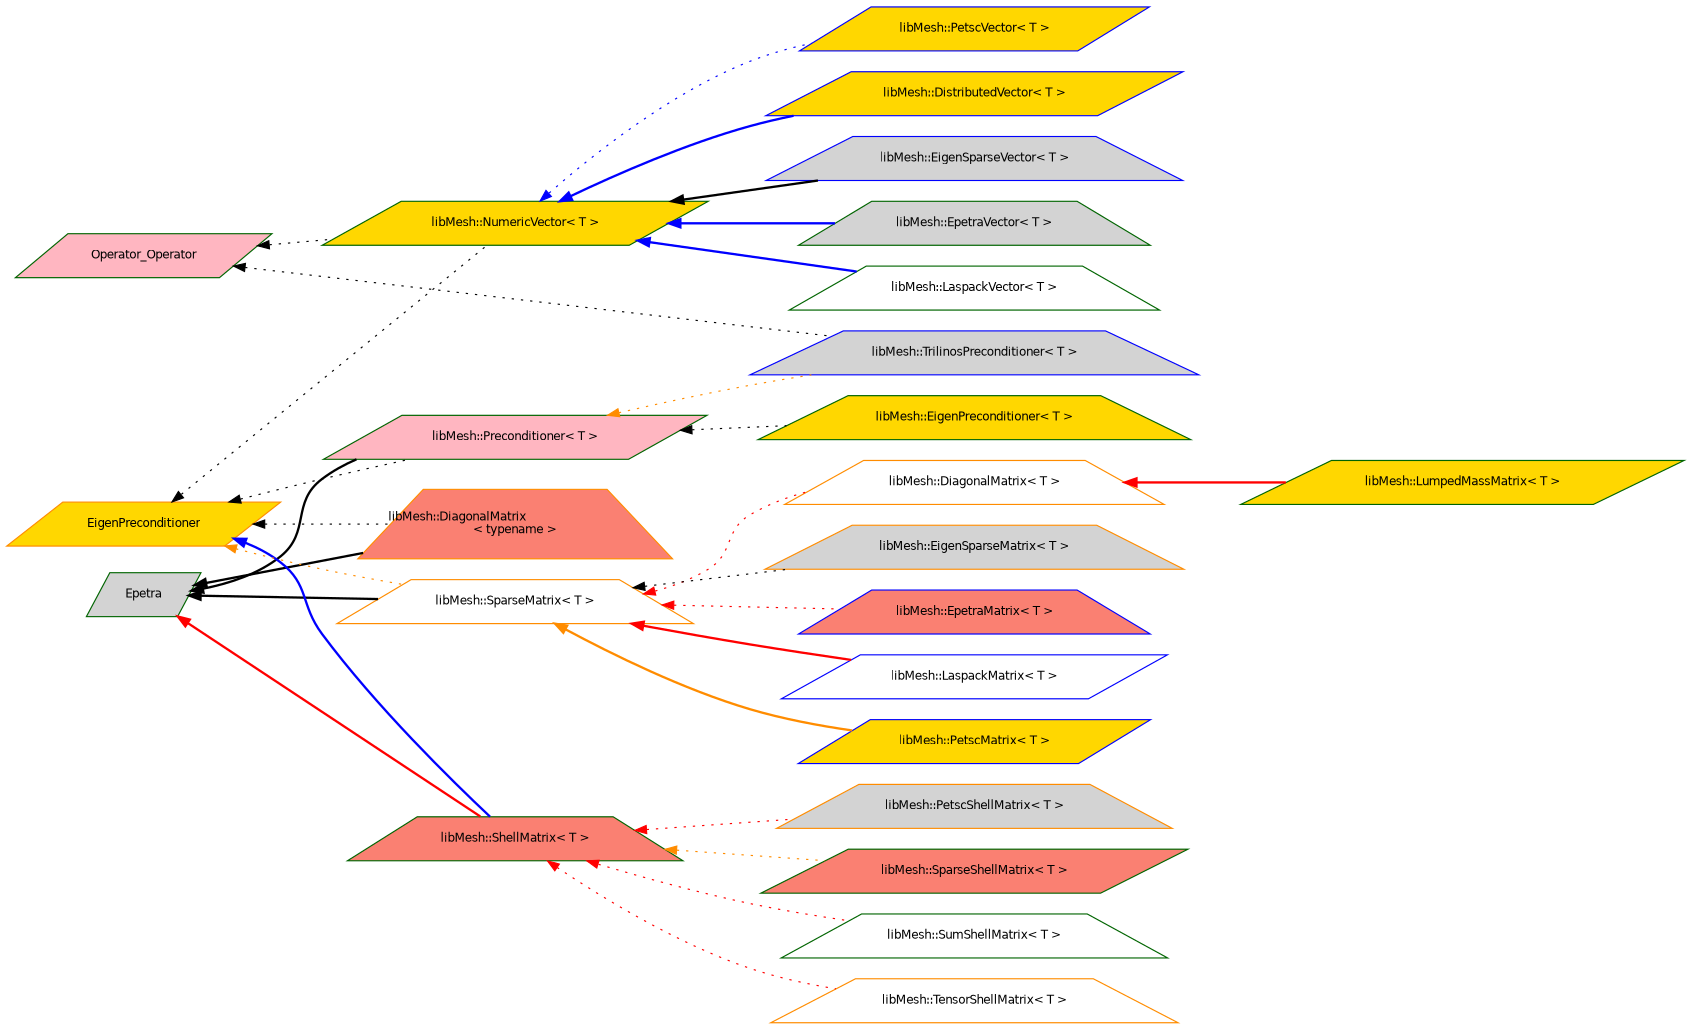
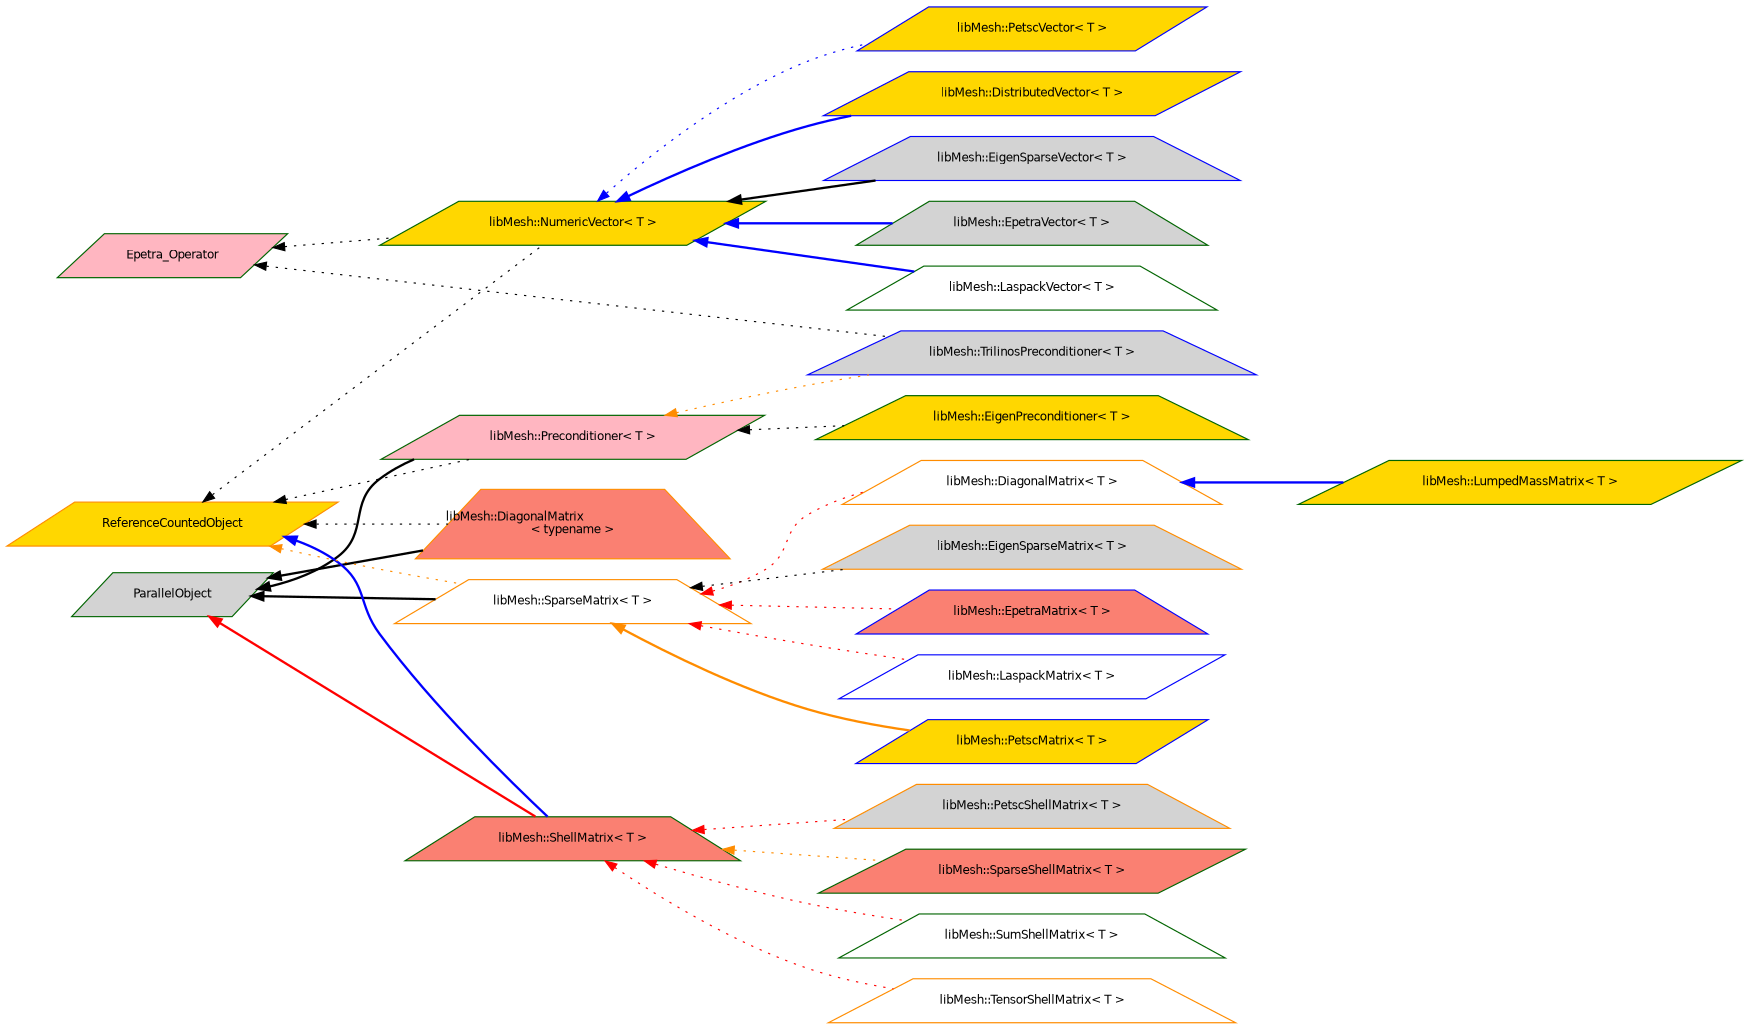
(144, 256) -> (172, 256)
(1211, 482) -> (1269, 482)
(144, 524) -> (172, 524)
(144, 595) -> (172, 595)
(747, 644) -> (805, 644)
